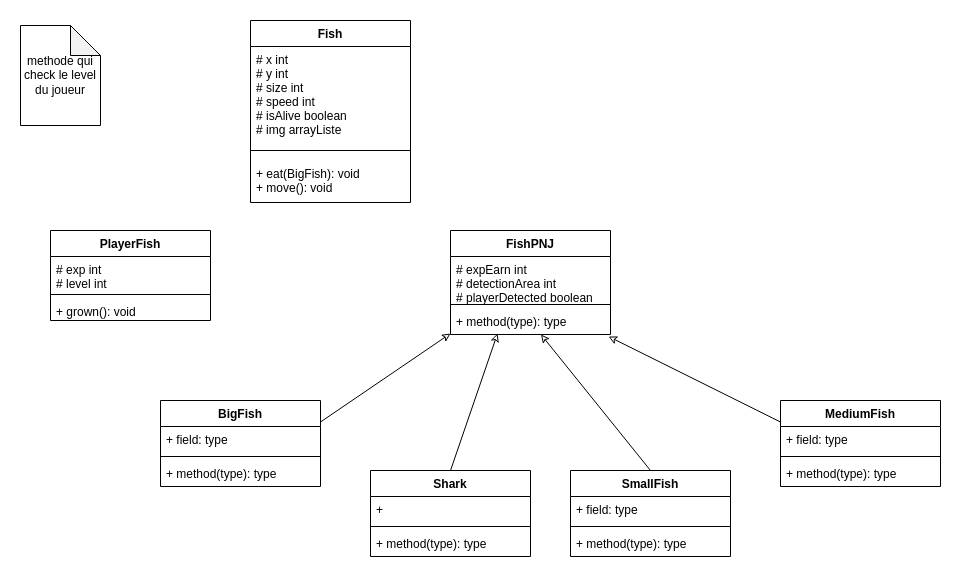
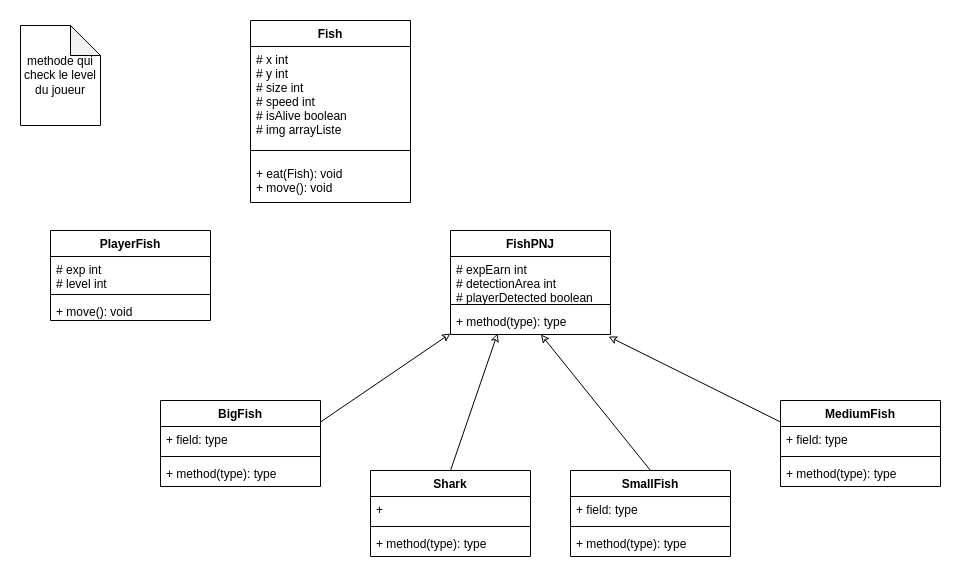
(314, 174) -> (305, 174)
(100, 312) -> (97, 312)
